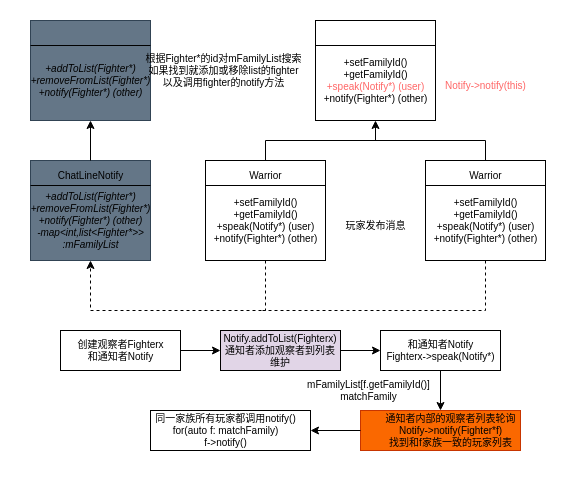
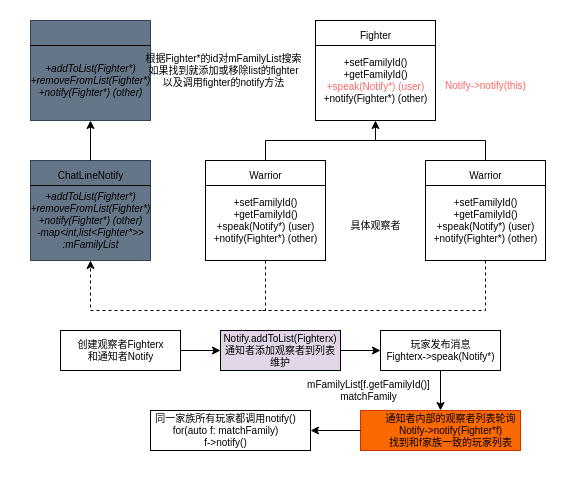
none -> (376, 36)
(376, 226) -> (376, 226)
(441, 351) -> (441, 351)
